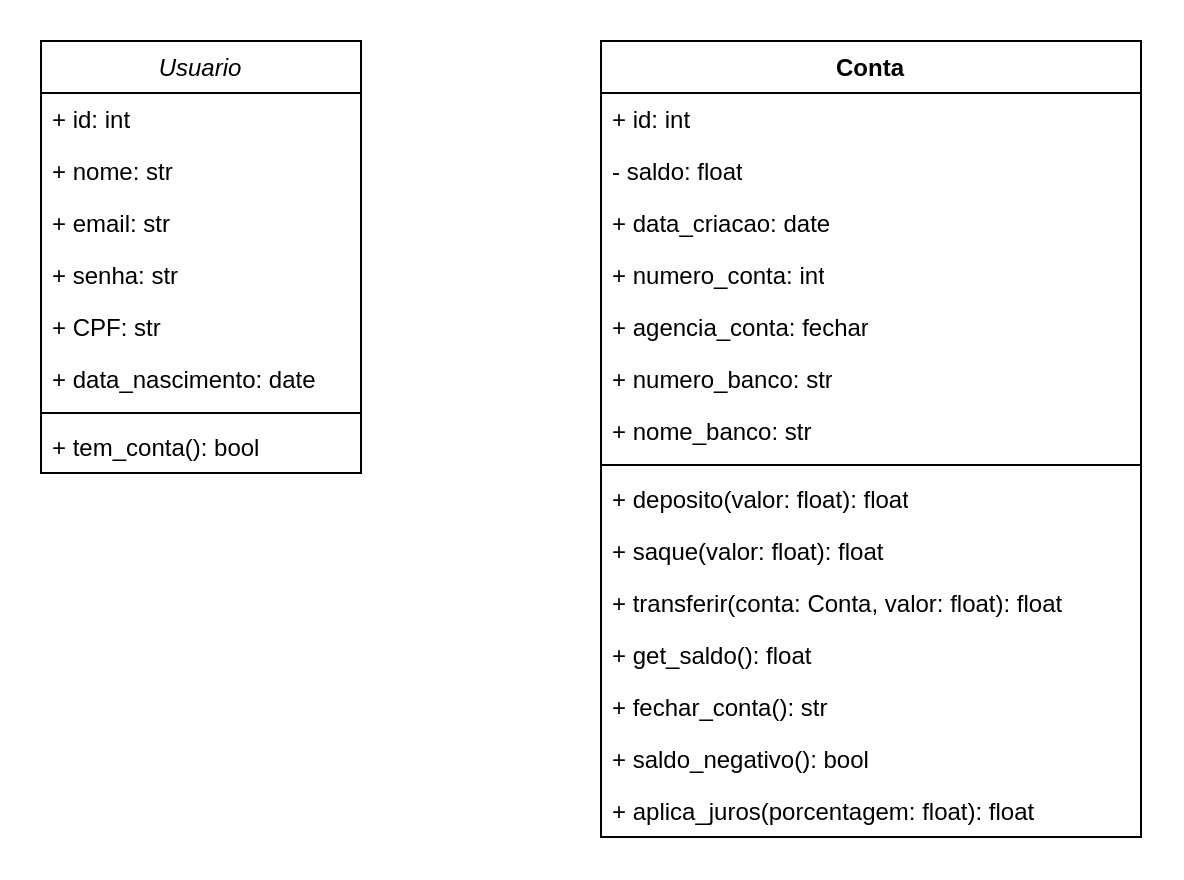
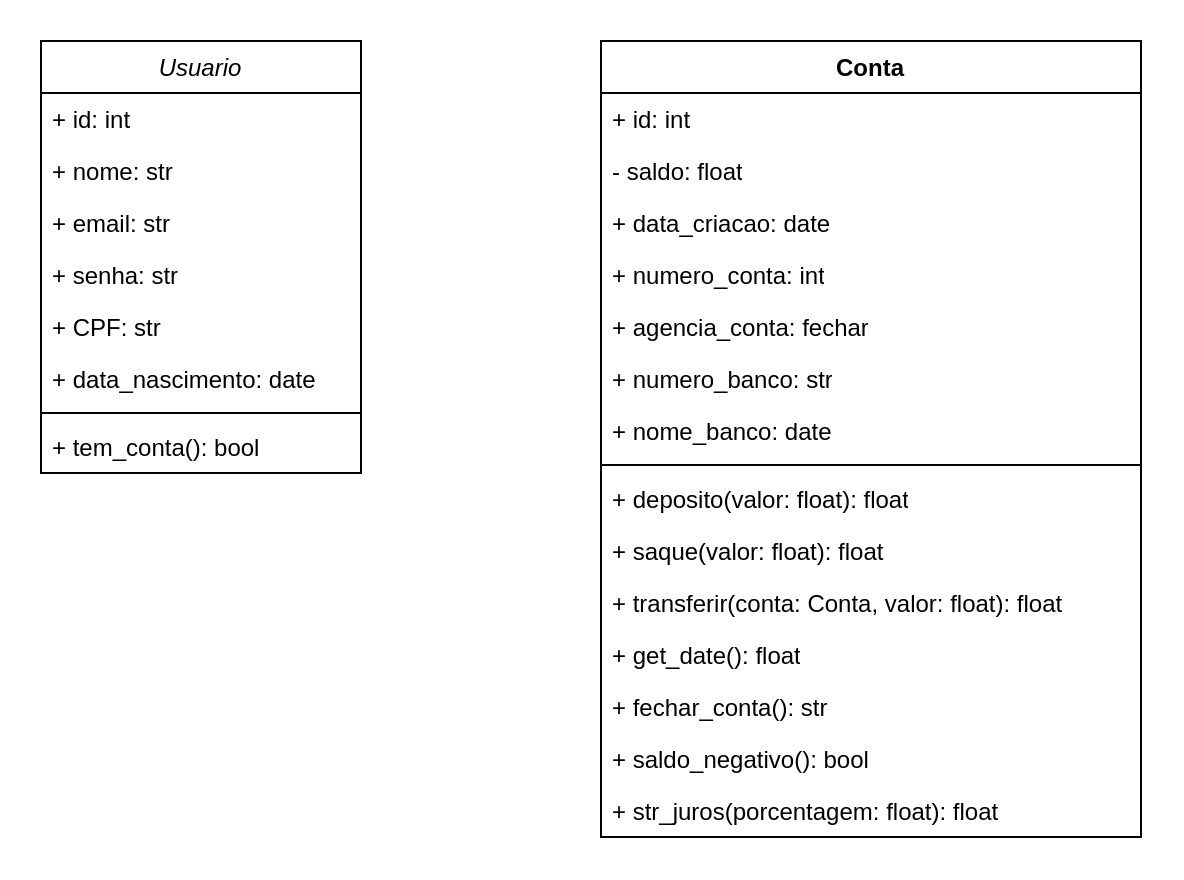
(718, 433) -> (725, 433)
(732, 657) -> (728, 657)
(860, 813) -> (847, 813)
